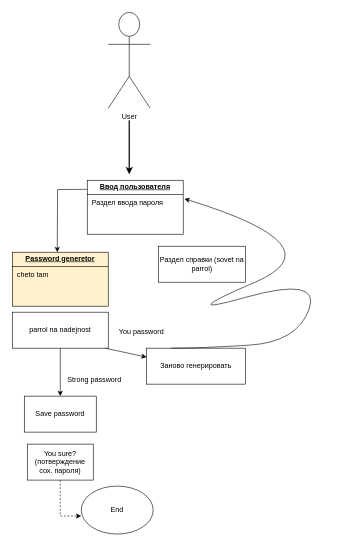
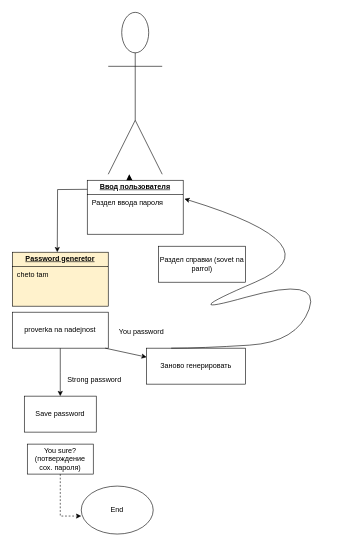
(129, 60) -> (135, 93)
(60, 330) -> (60, 330)
(60, 462) -> (60, 459)
